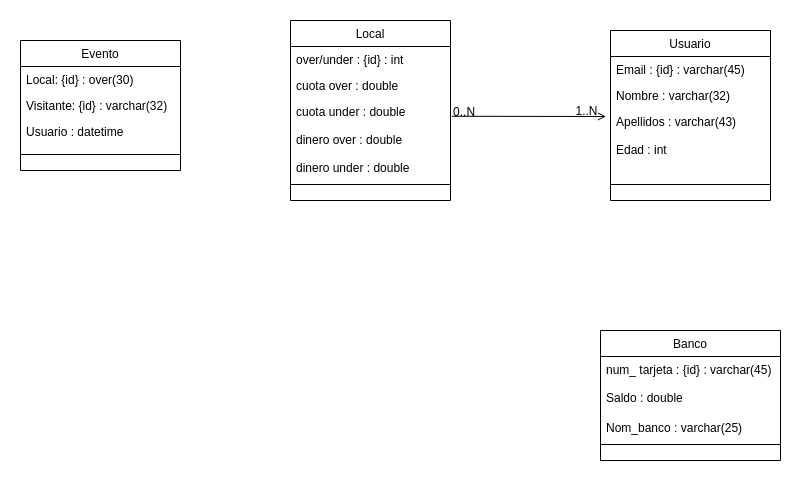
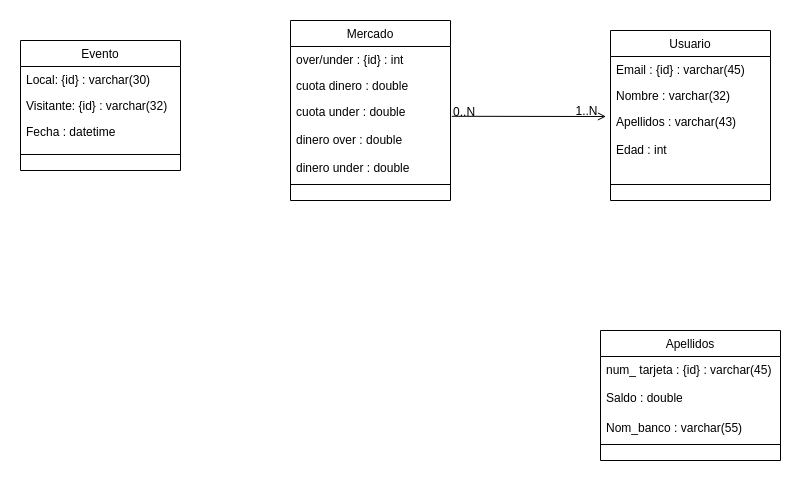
(370, 34) -> (370, 34)
(89, 80) -> (99, 80)
(352, 86) -> (357, 86)
(79, 132) -> (74, 132)
(690, 344) -> (690, 344)
(679, 428) -> (679, 428)
